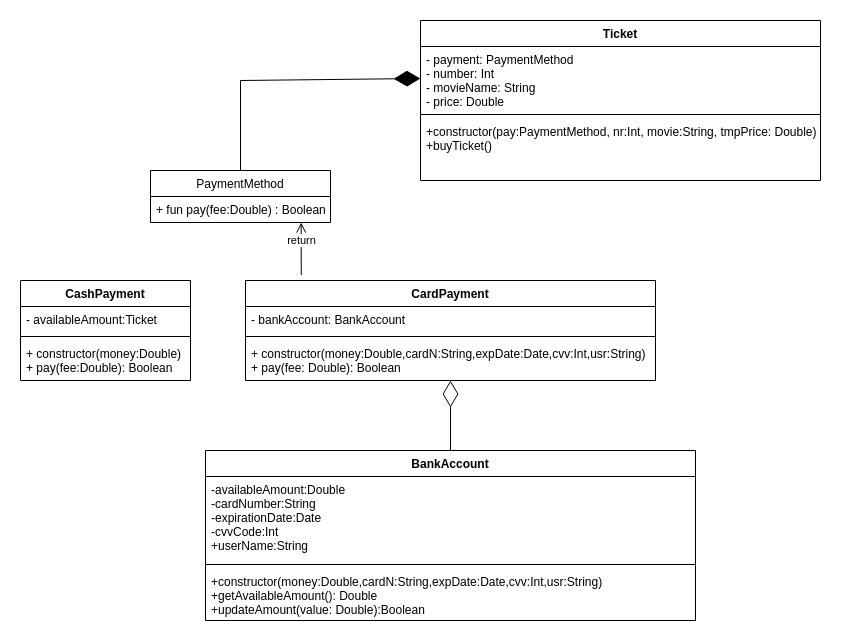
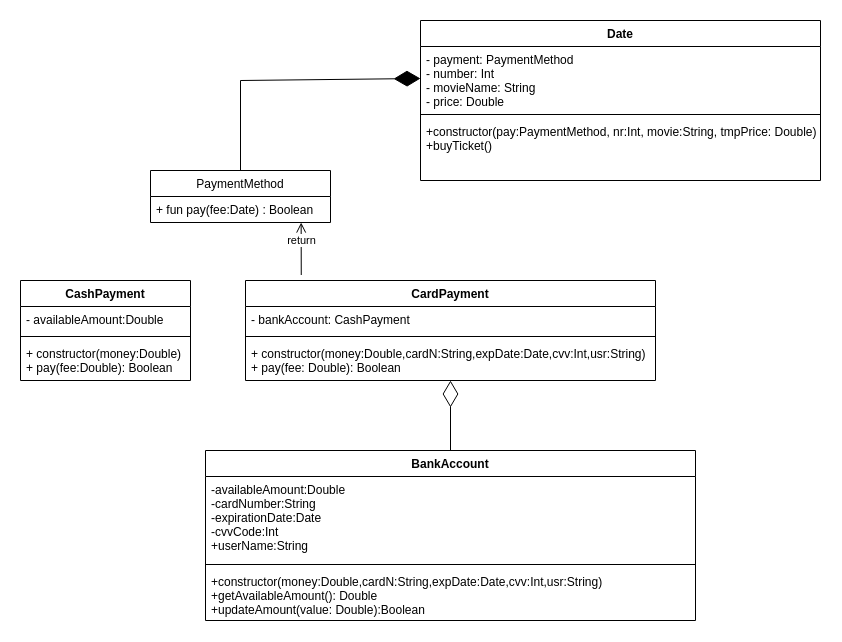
(620, 34) -> (620, 34)
(248, 210) -> (243, 210)
(97, 320) -> (97, 320)
(334, 320) -> (334, 320)
